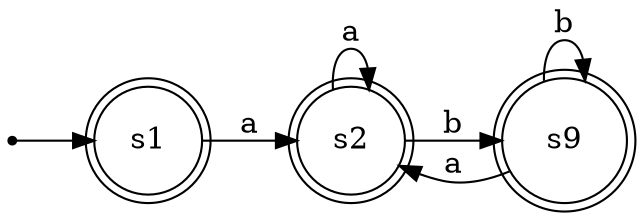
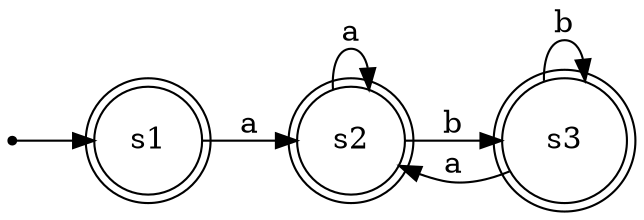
(565, 141) -> (565, 141)
